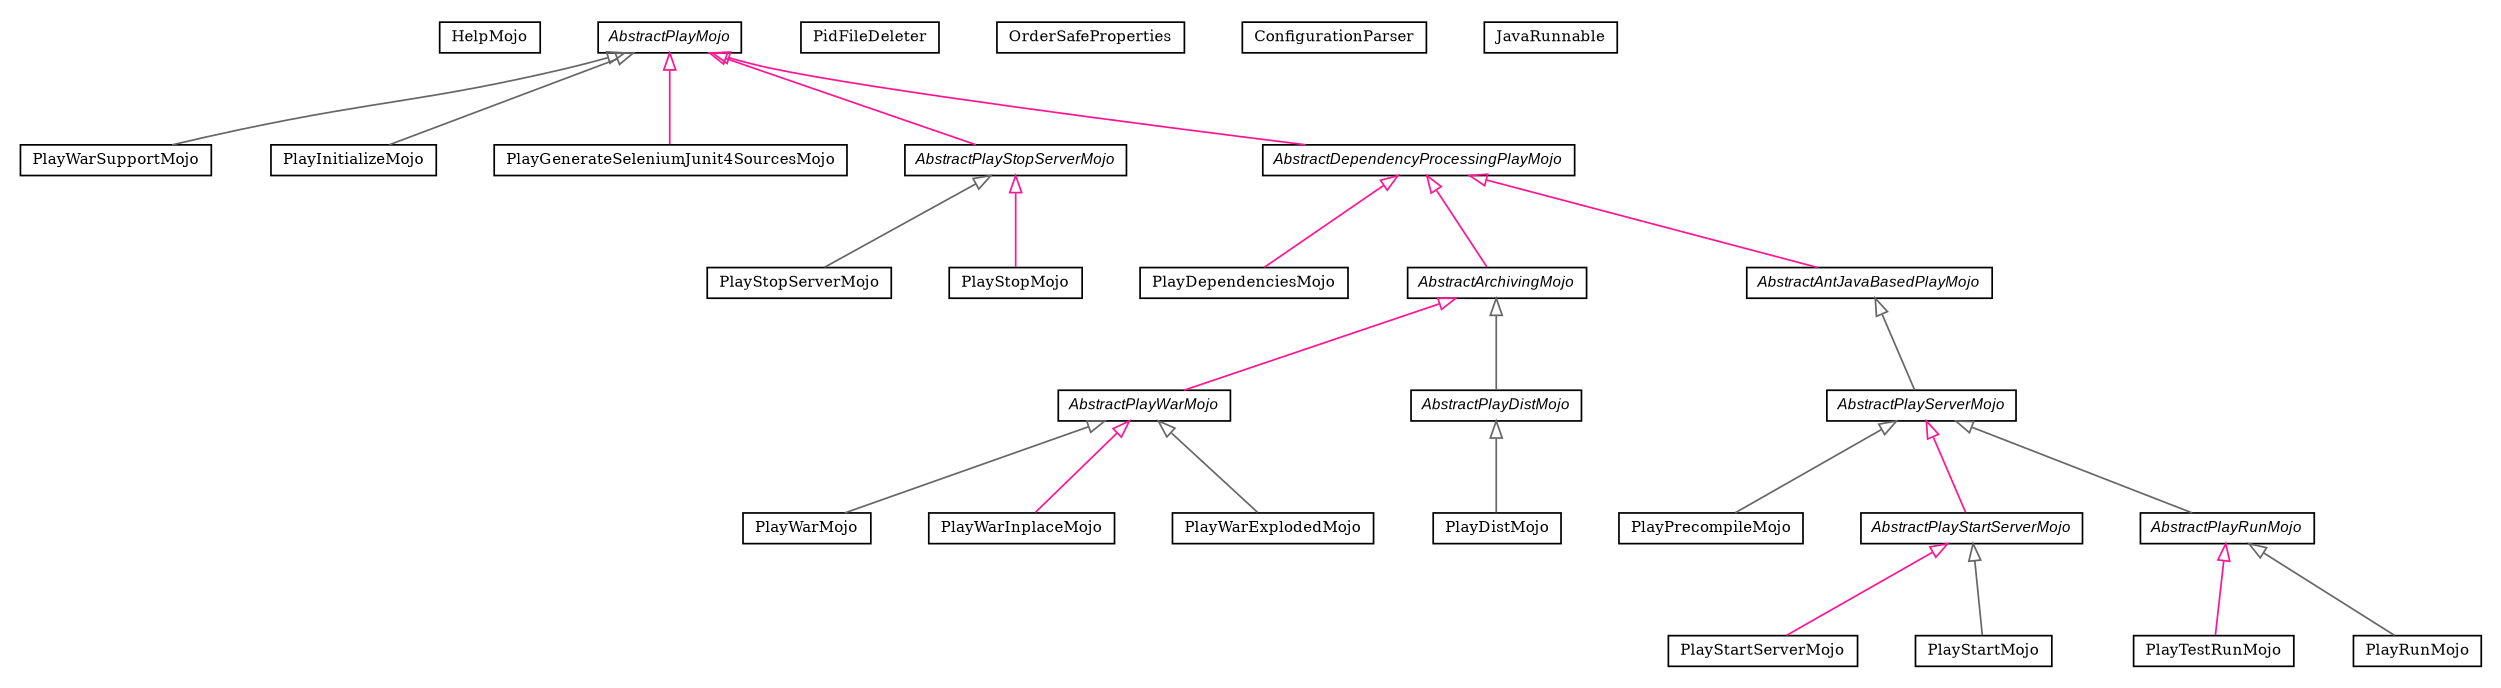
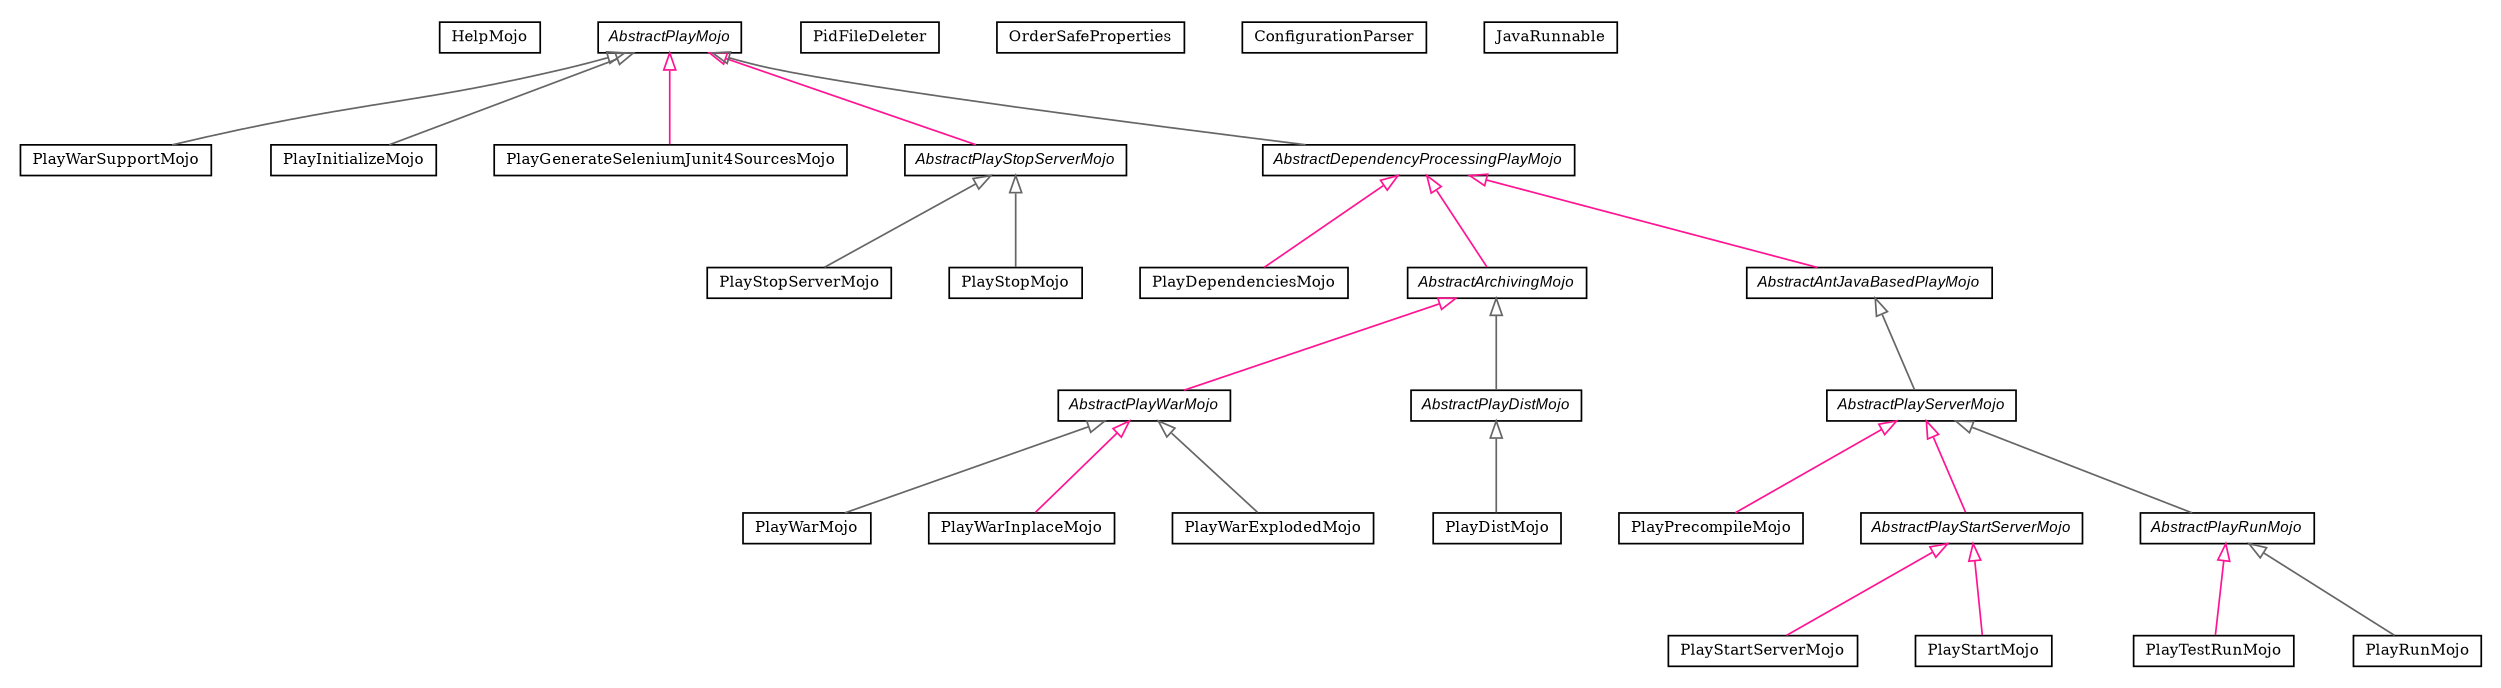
(1016, 107) -> (1016, 107)
(1016, 230) -> (1016, 230)
(1808, 471) -> (1808, 471)
(1979, 598) -> (1979, 598)
